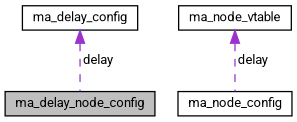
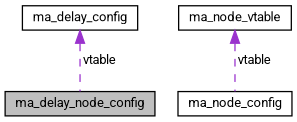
(97, 61) -> (98, 61)
(252, 61) -> (253, 61)
